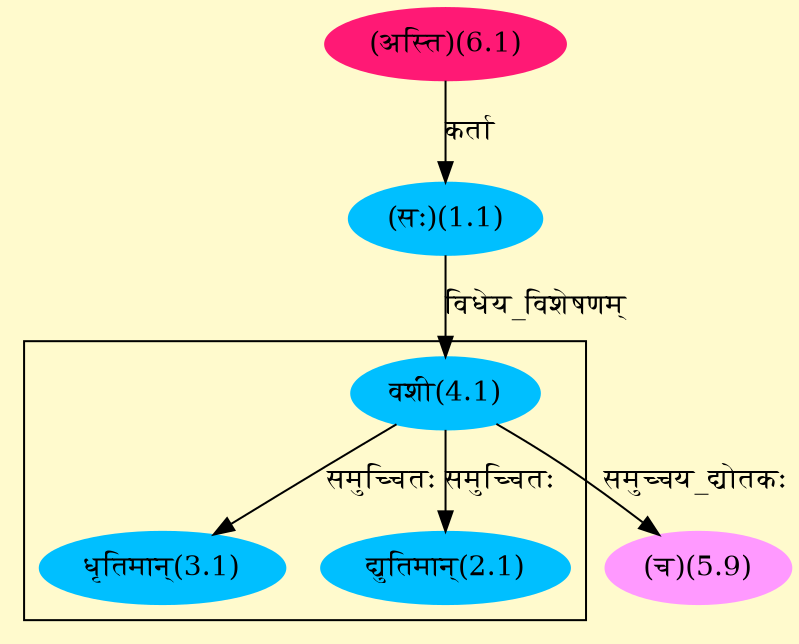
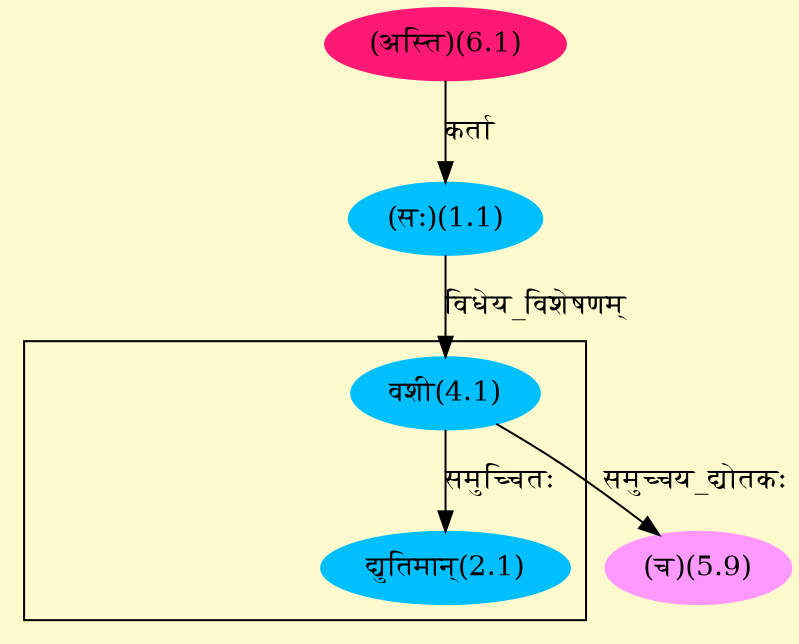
(163, 568) -> none
